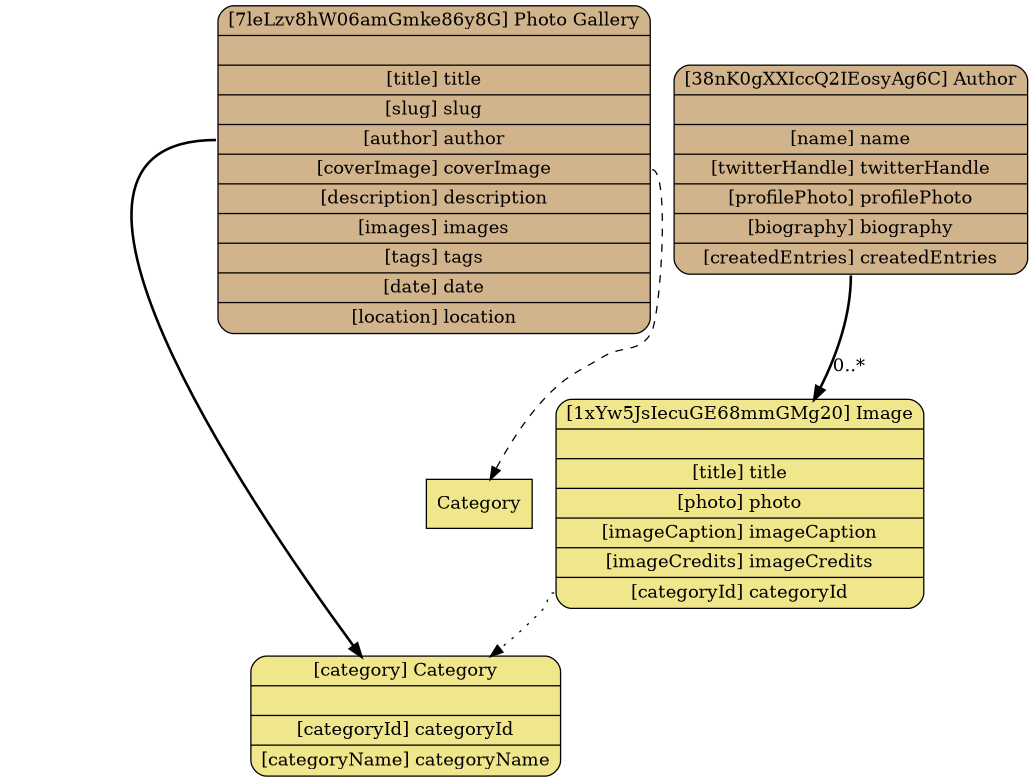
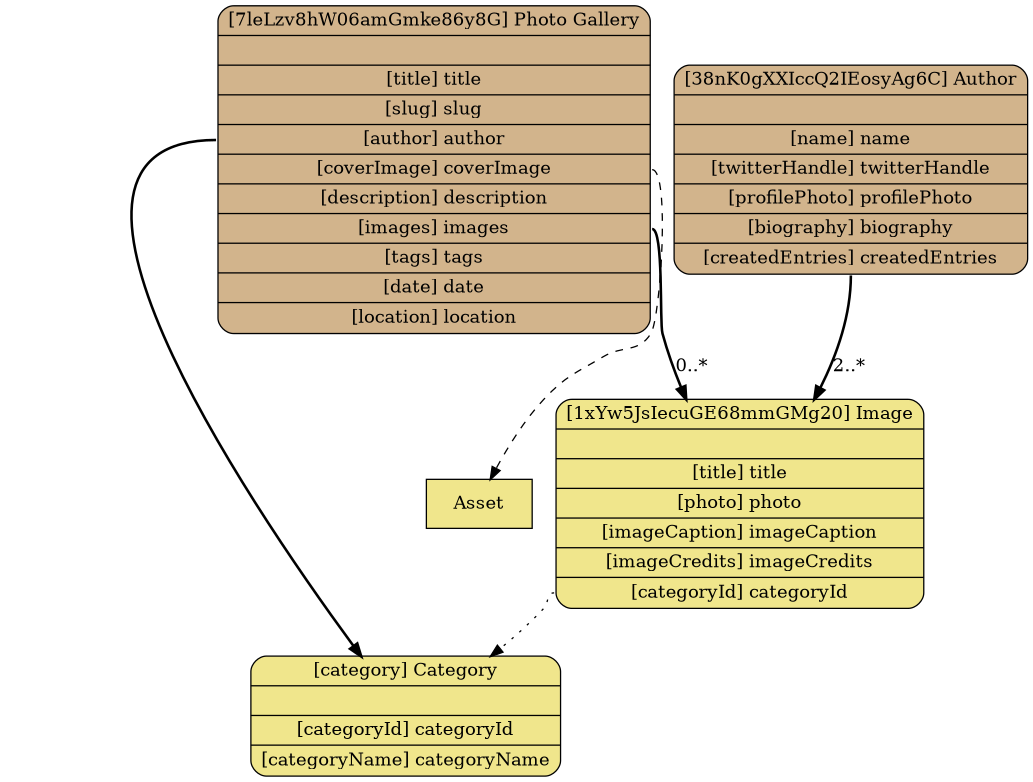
none -> (662, 325)
(849, 366) -> (849, 366)
(479, 504) -> (479, 504)
